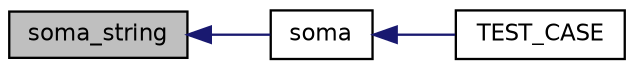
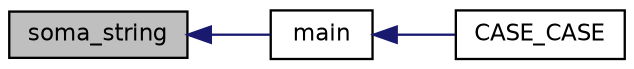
(322, 35) -> (322, 35)
(540, 35) -> (540, 35)
